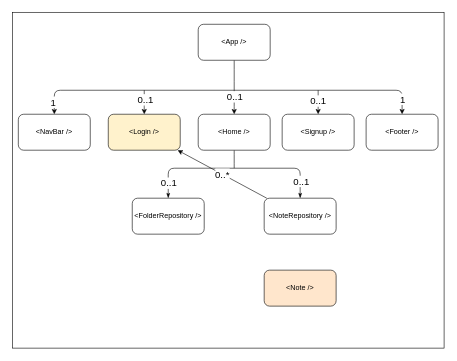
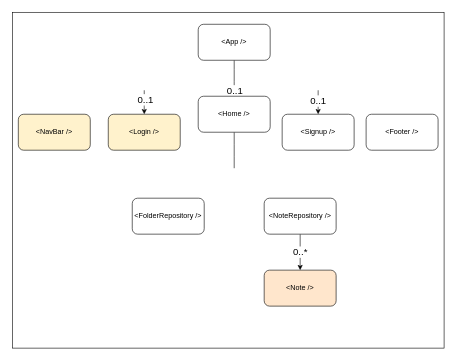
(54, 98) -> none
(54, 132) -> (54, 132)
(234, 132) -> (234, 114)
(204, 164) -> (300, 256)
(300, 186) -> none
